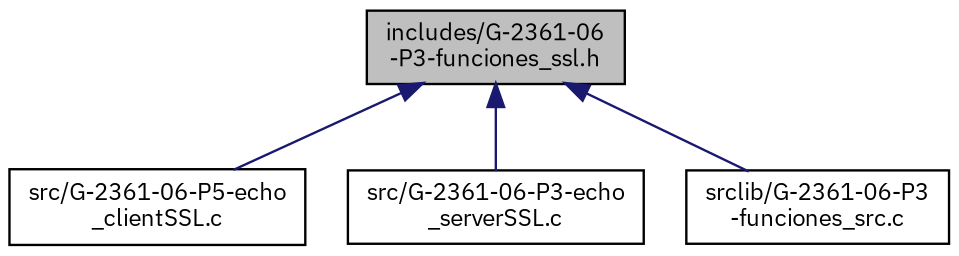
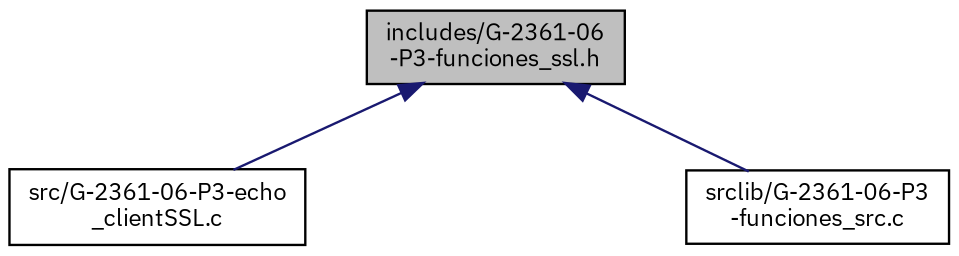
(157, 207) -> (157, 207)
(496, 207) -> none
